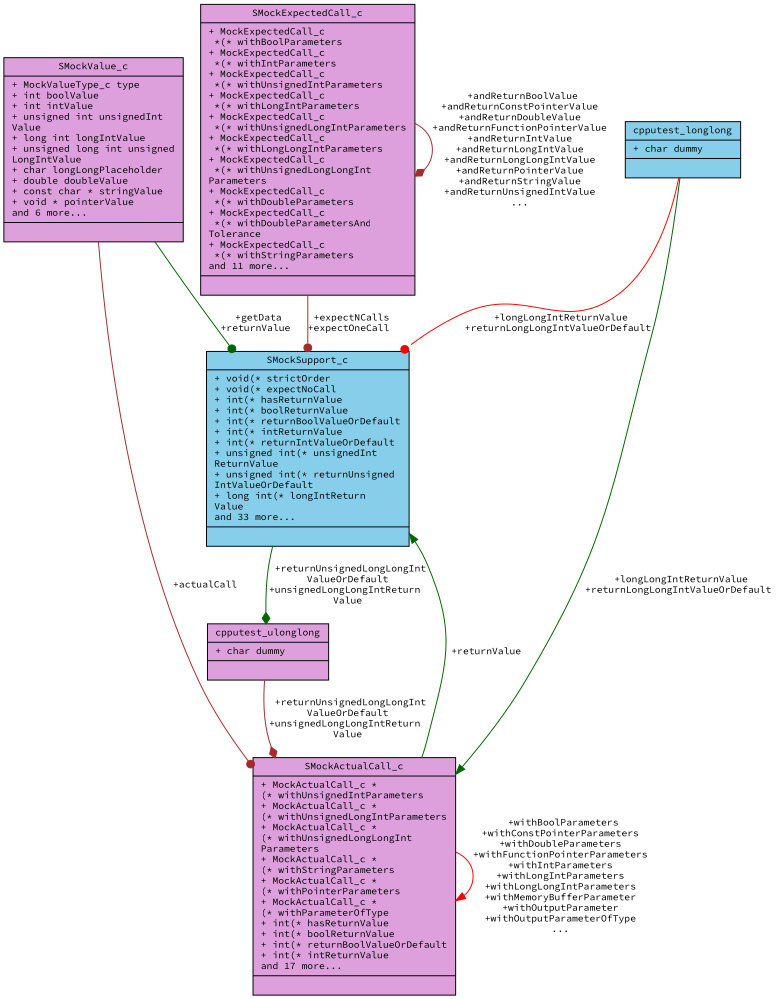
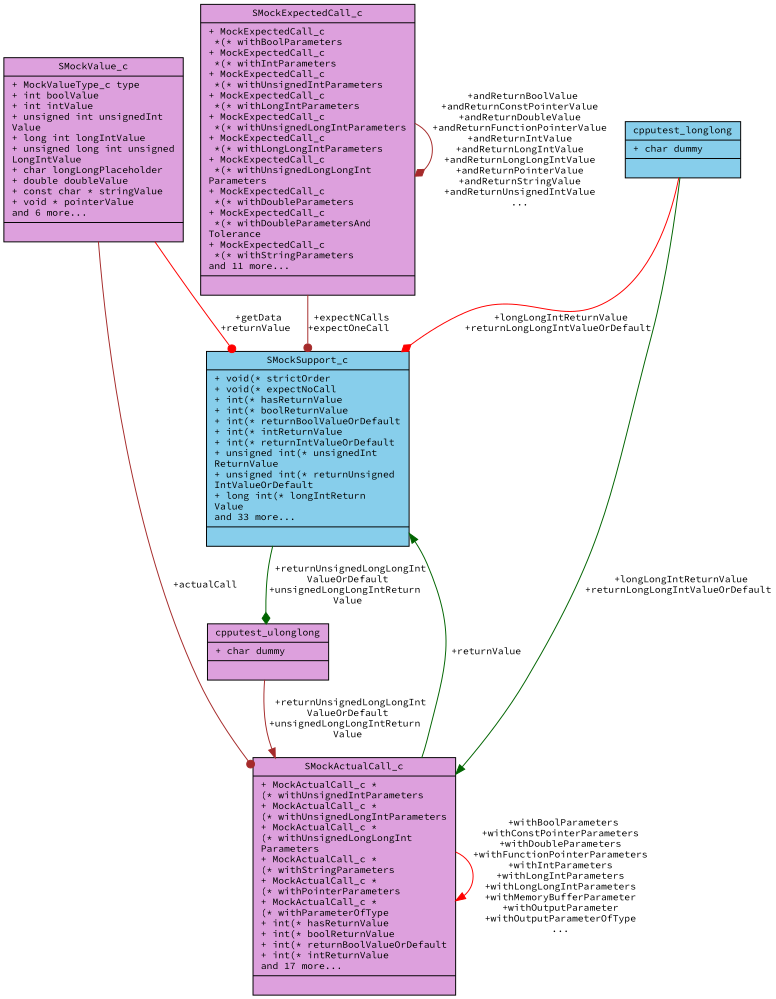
(192, 294) -> (192, 294)
(578, 311) -> (578, 311)
(265, 715) -> (265, 715)
